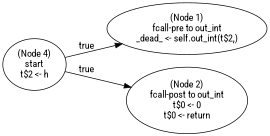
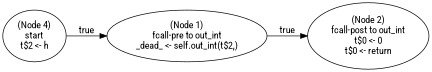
(95, 79) -> (284, 36)
